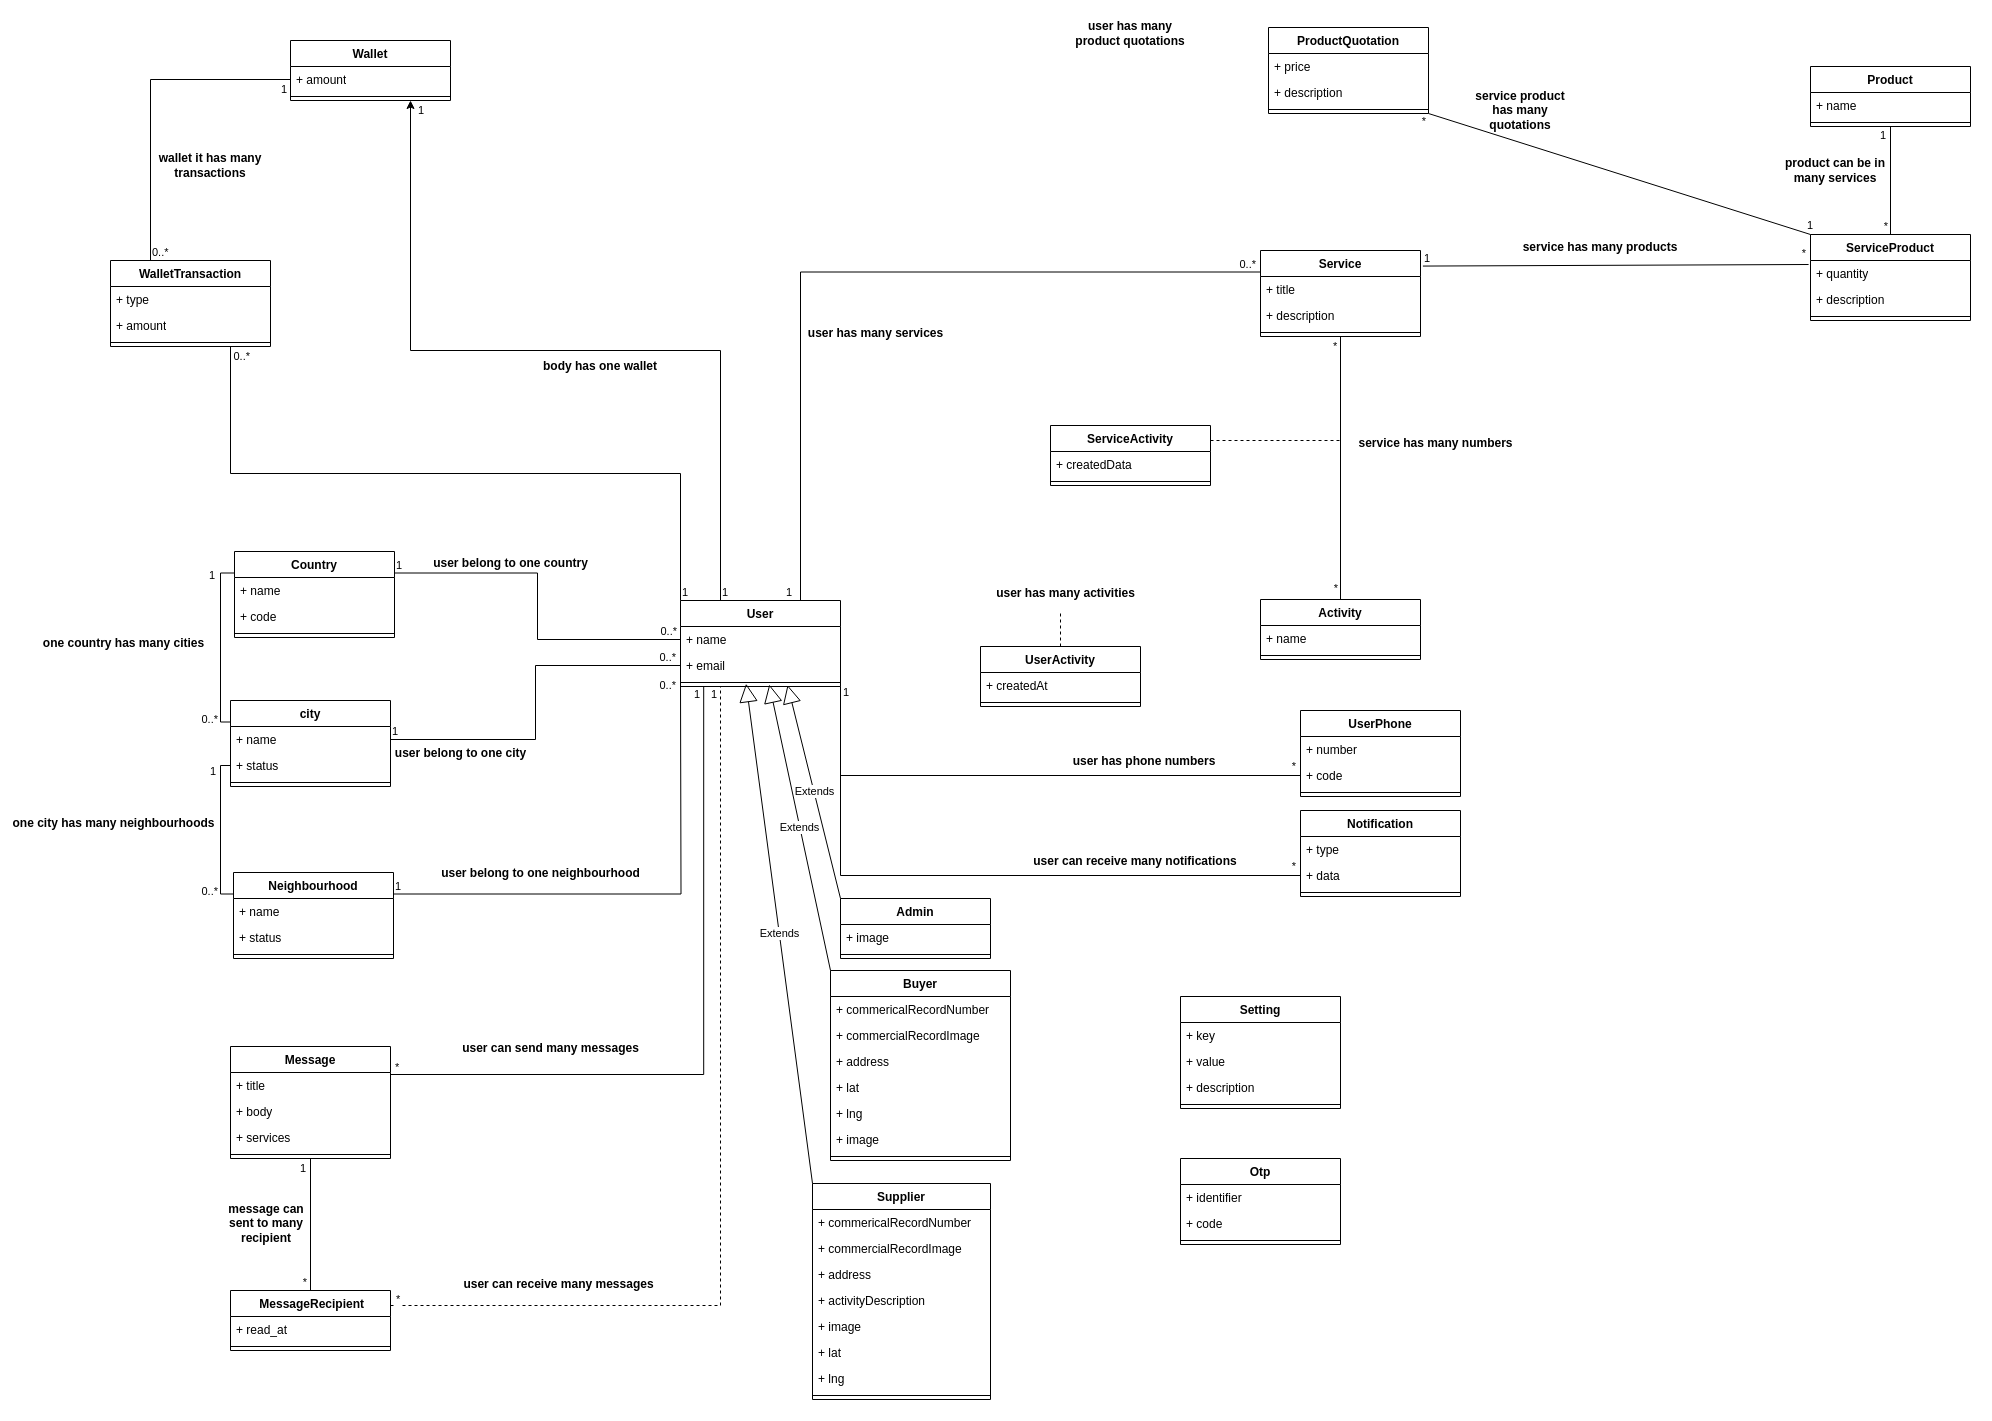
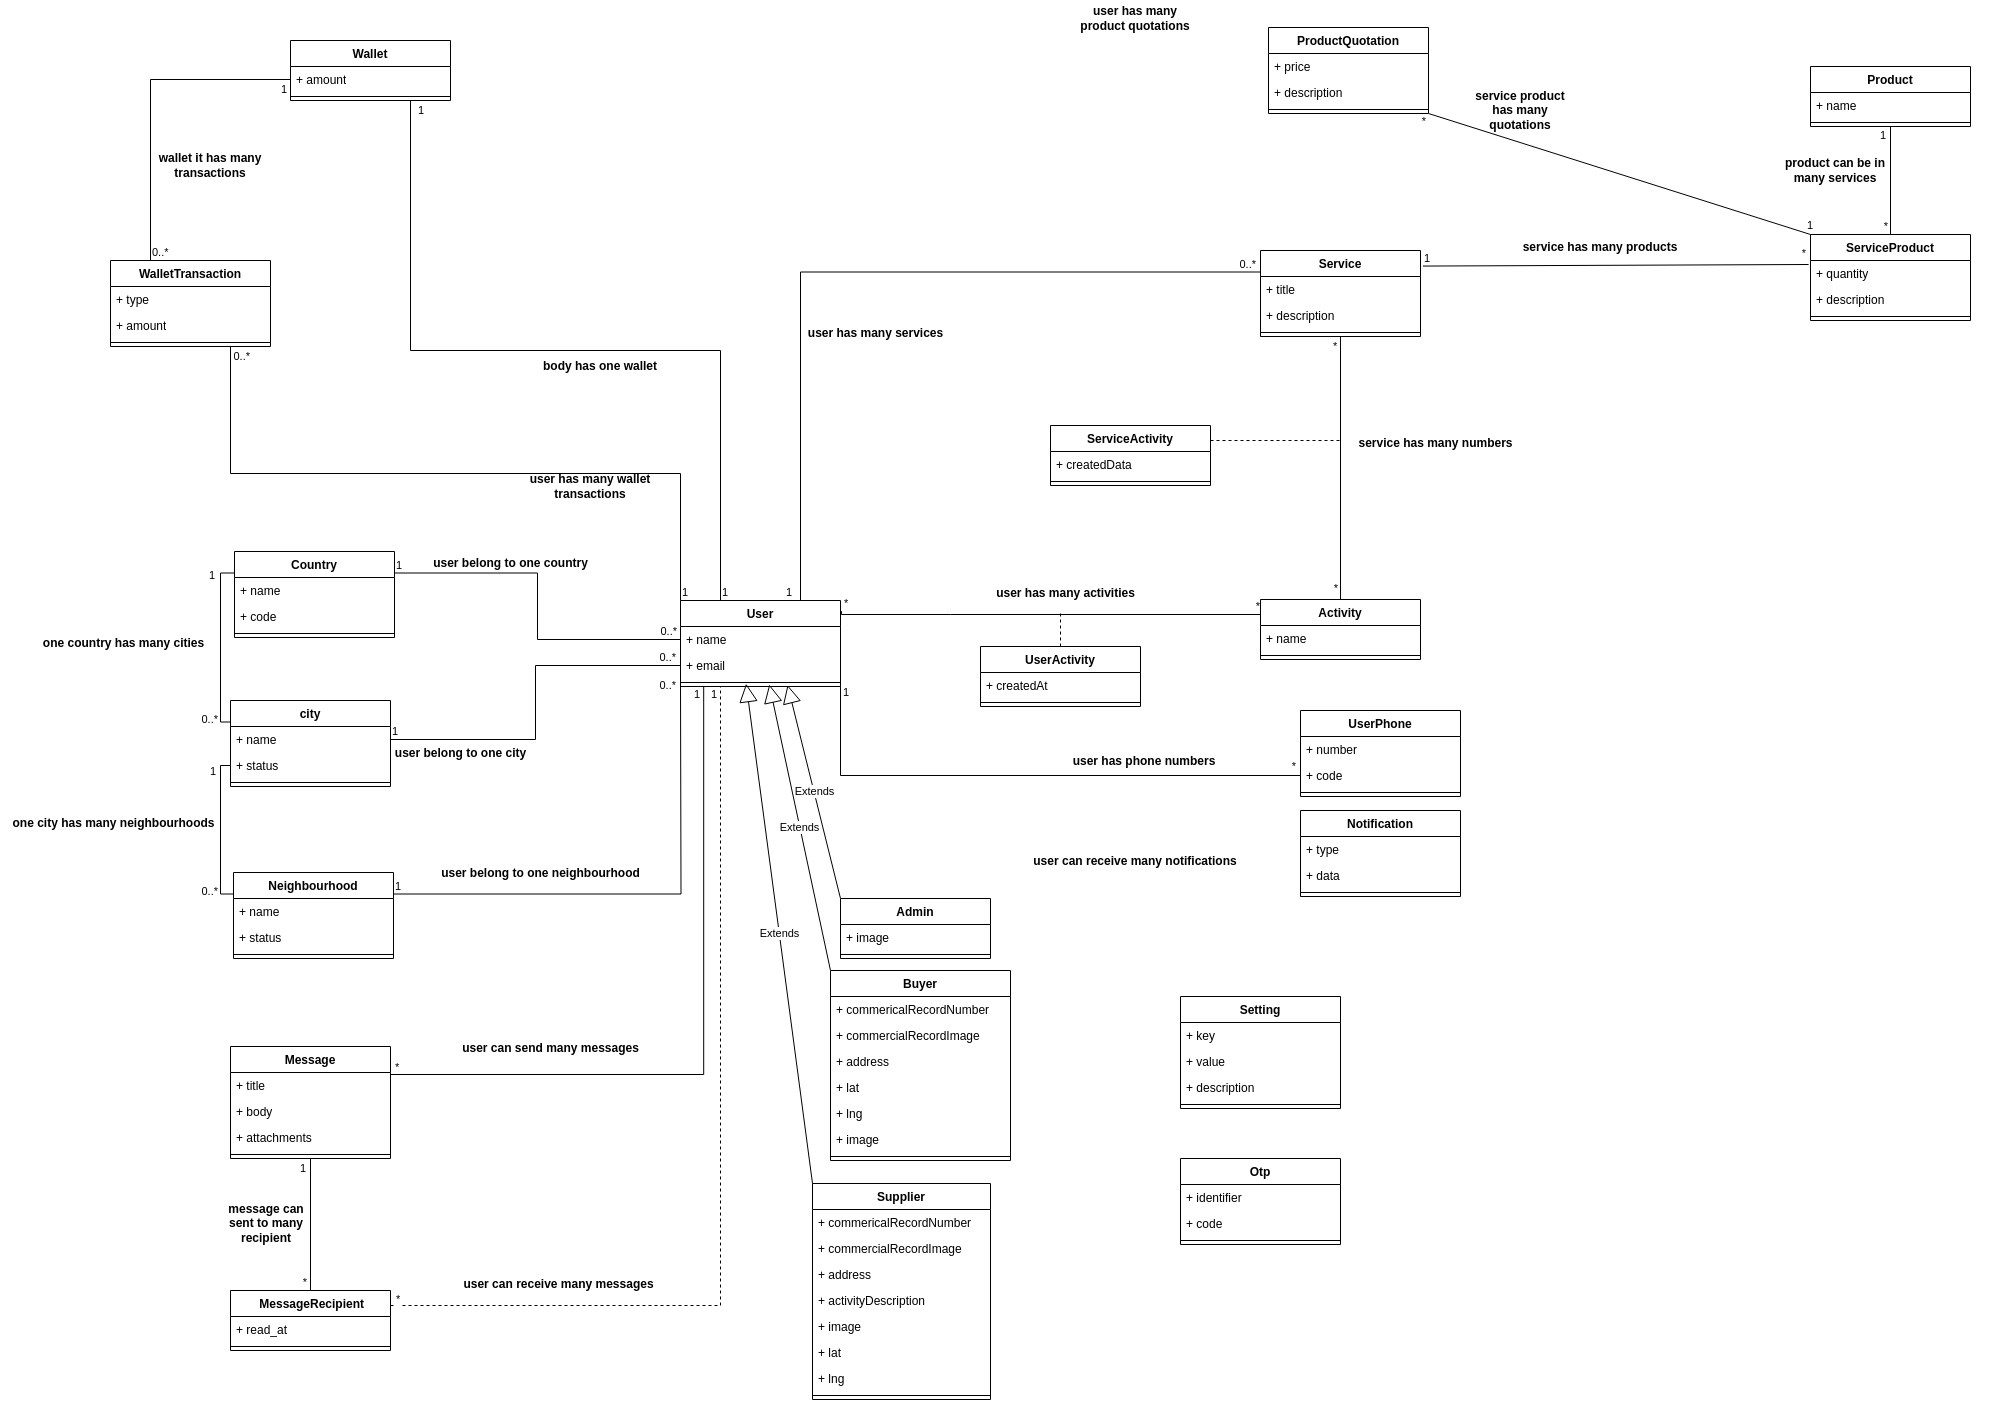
(1131, 34) -> (1136, 19)
(411, 108) -> (411, 106)
none -> (591, 487)
none -> (1050, 615)
(1021, 876) -> none
(267, 1139) -> (279, 1139)
